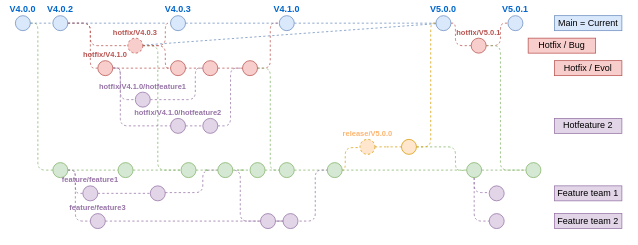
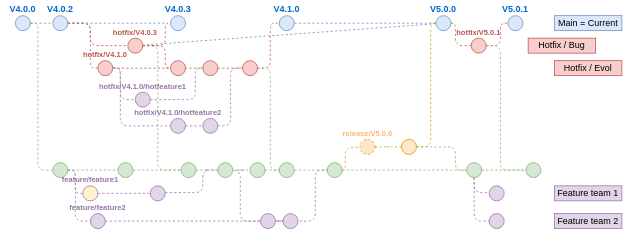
(227, 23) -> none
(135, 45) -> (135, 45)
(588, 126) -> none
(90, 193) -> (90, 193)
(98, 226) -> (98, 226)
